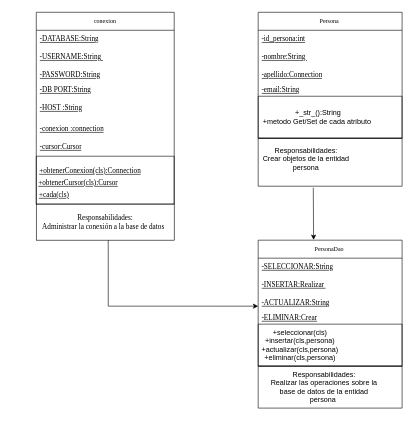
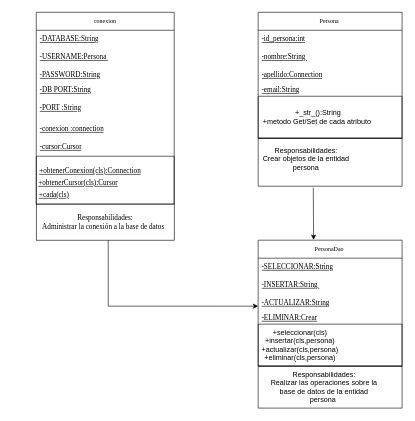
(65, 57) -> (68, 57)
(59, 111) -> (59, 111)
(290, 285) -> (287, 285)
